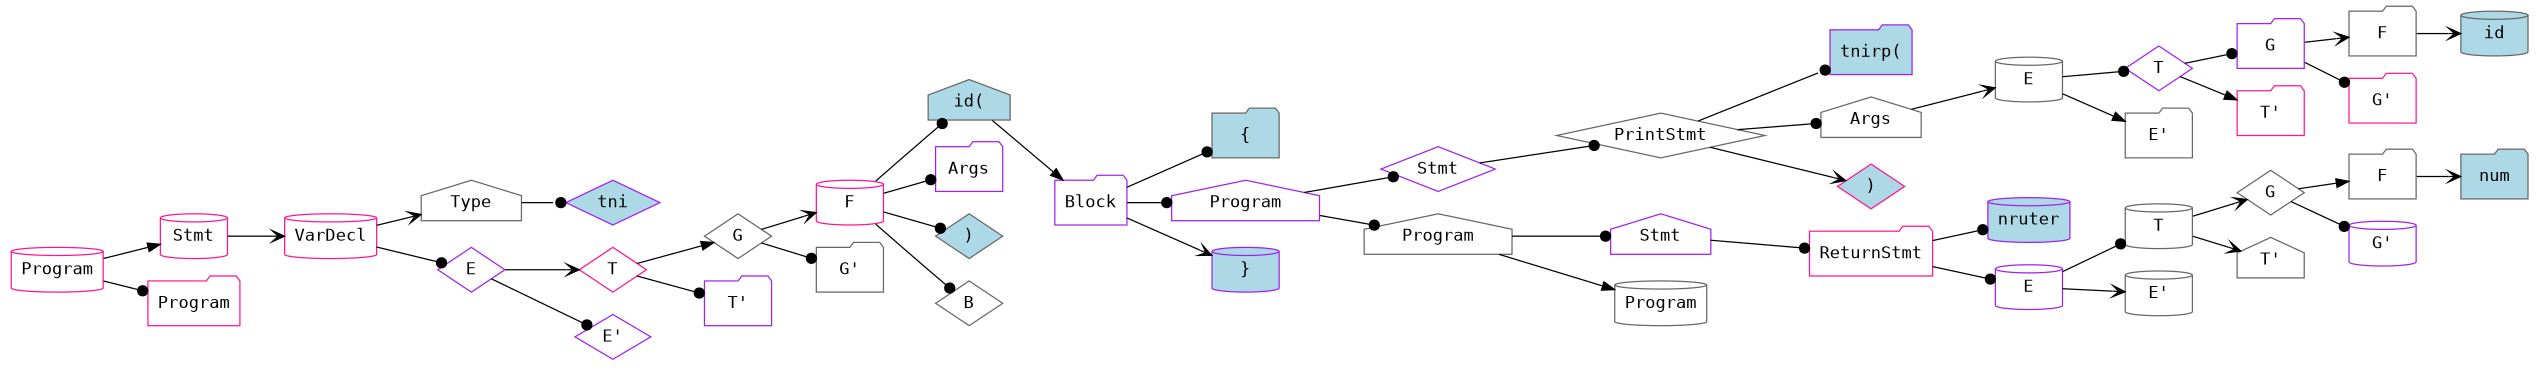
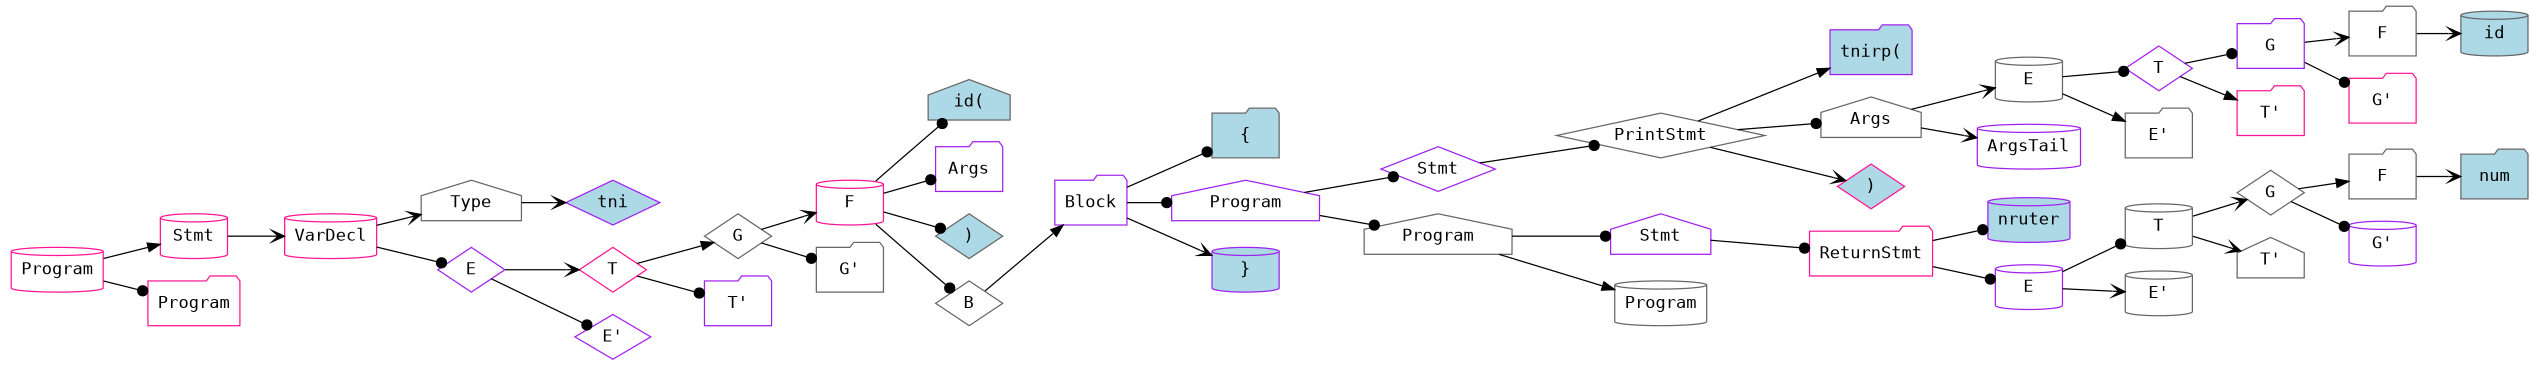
(1758, 97) -> (1758, 97)
(1023, 146) -> (1019, 262)
none -> (2029, 147)
(537, 203) -> (537, 203)
